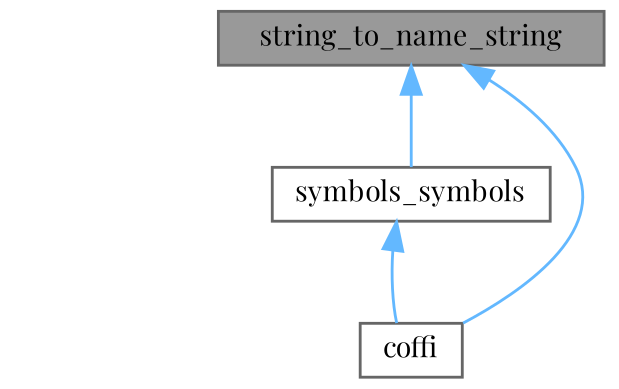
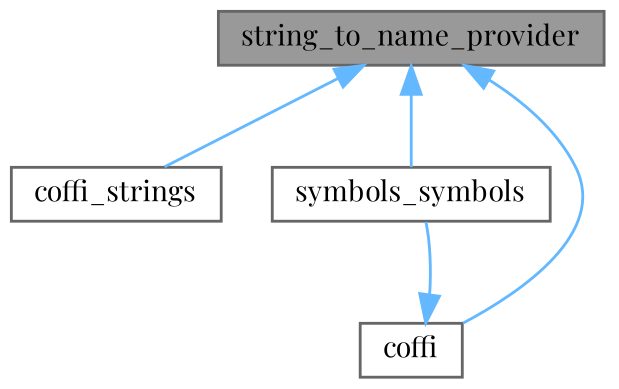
(411, 38) -> (411, 38)
none -> (116, 194)
(392, 287) -> (430, 258)
